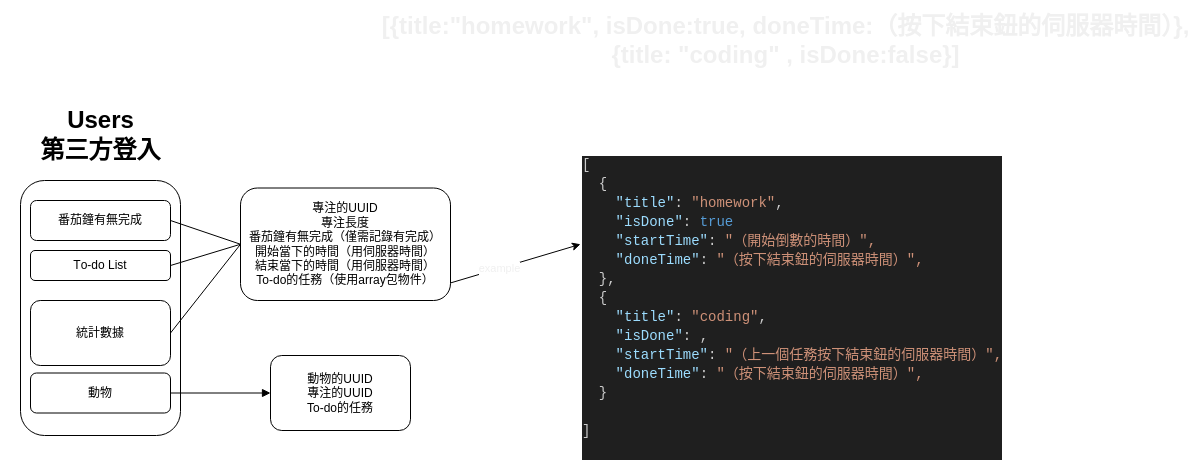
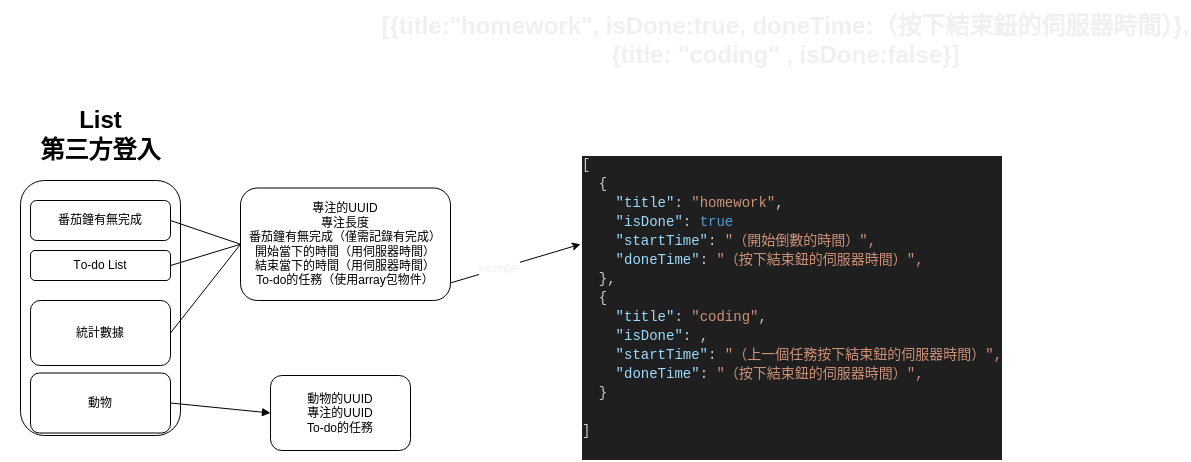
(101, 121) -> (101, 121)
(101, 393) -> (101, 403)
(341, 393) -> (341, 413)
